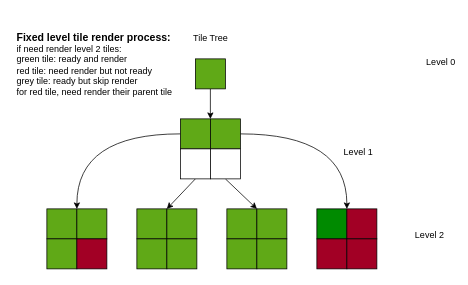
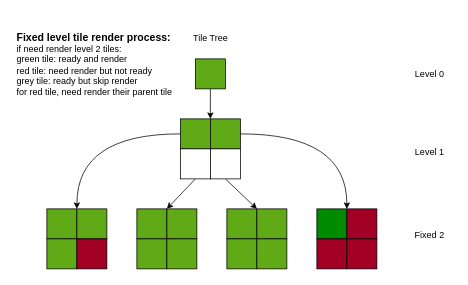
(441, 63) -> (429, 74)
(358, 153) -> (429, 153)
(430, 235) -> (430, 235)
